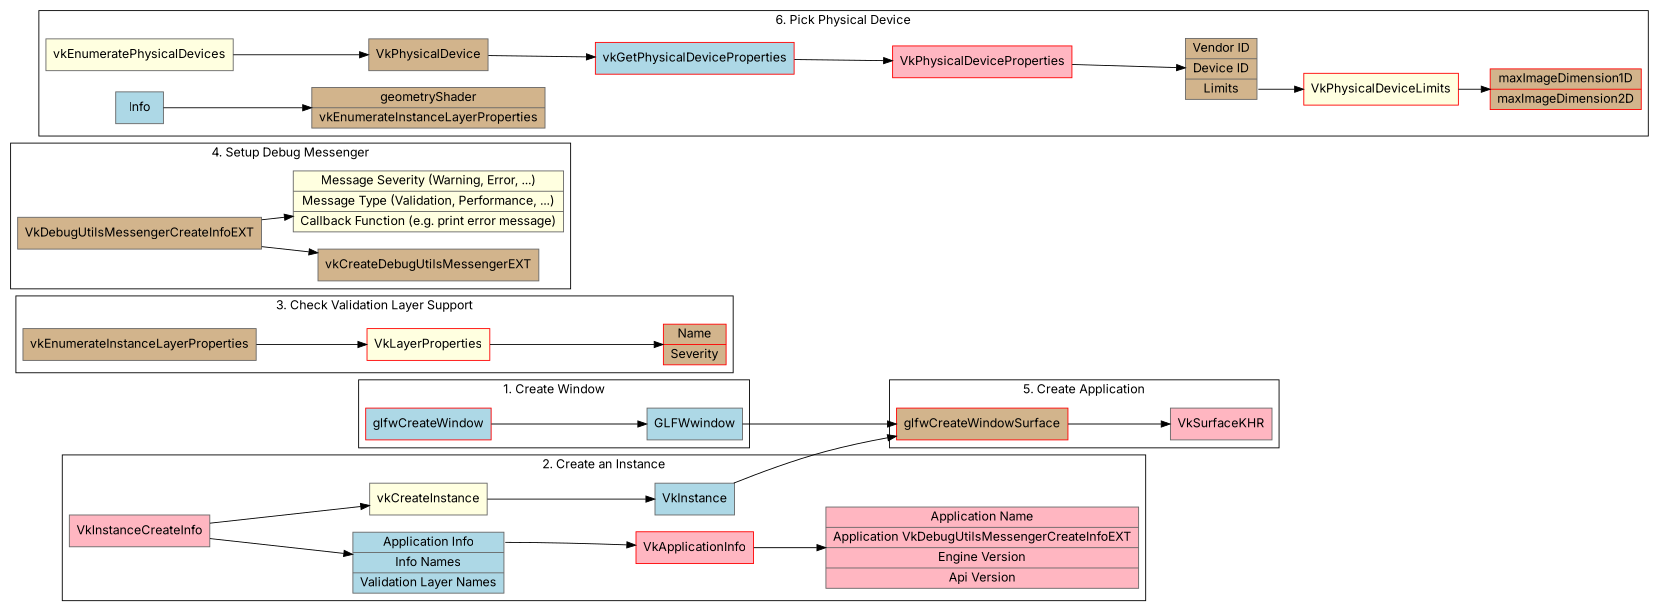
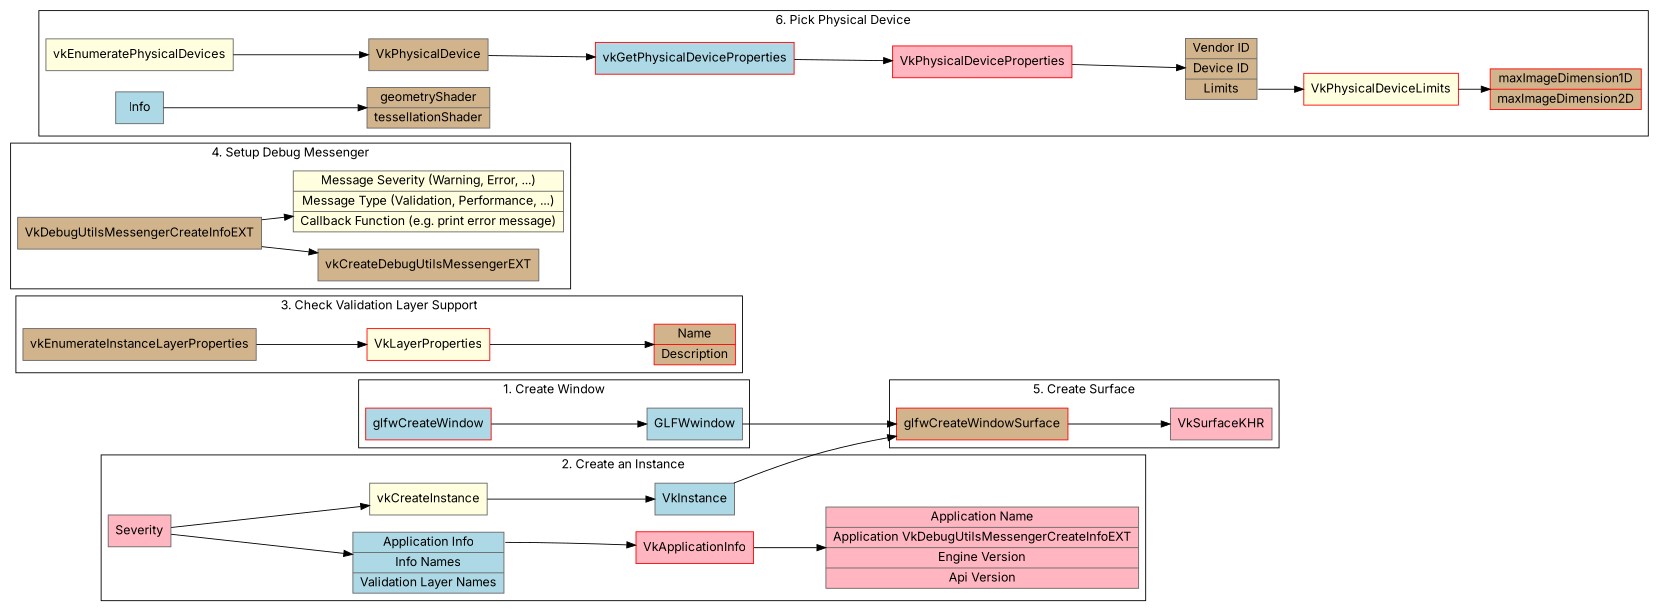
(428, 117) -> (428, 117)
(695, 354) -> (695, 354)
(1084, 390) -> (1084, 390)
(140, 531) -> (140, 531)
